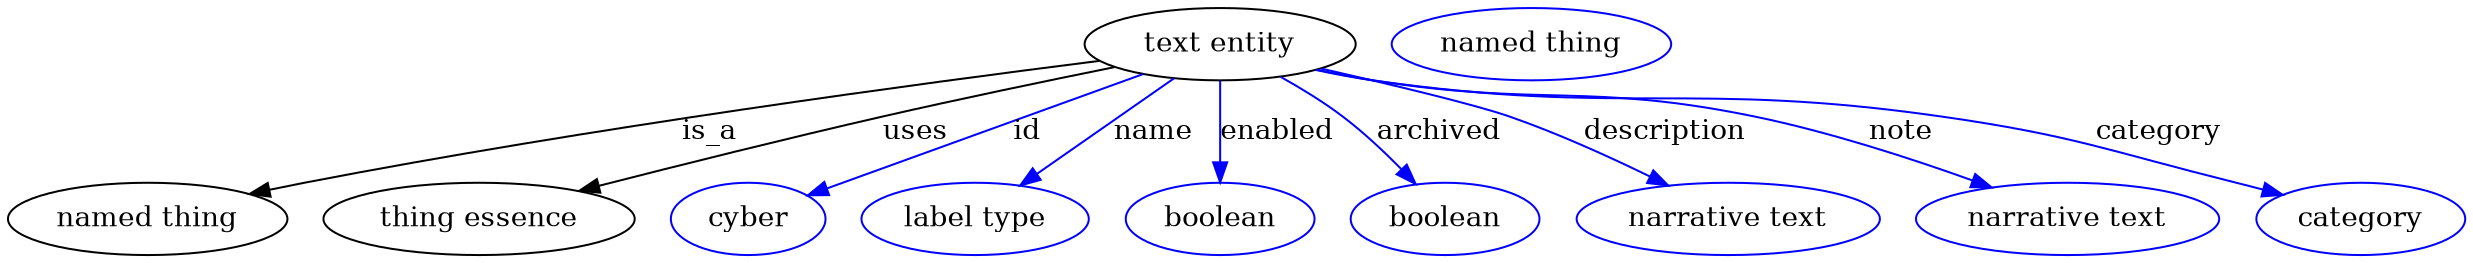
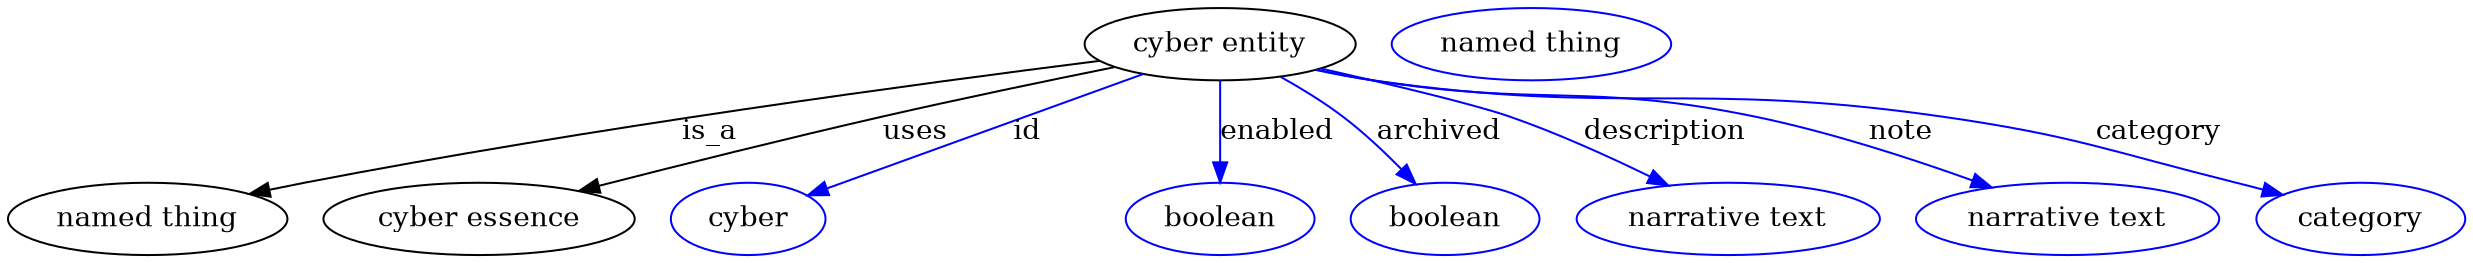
(1220, 44) -> (1220, 44)
(479, 219) -> (479, 219)
(975, 219) -> none
